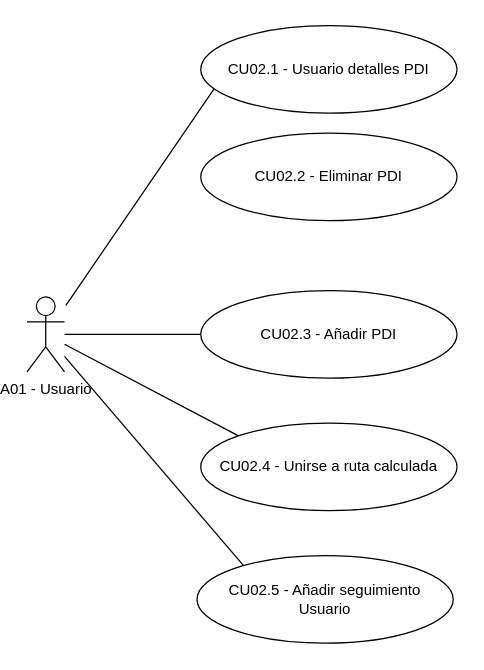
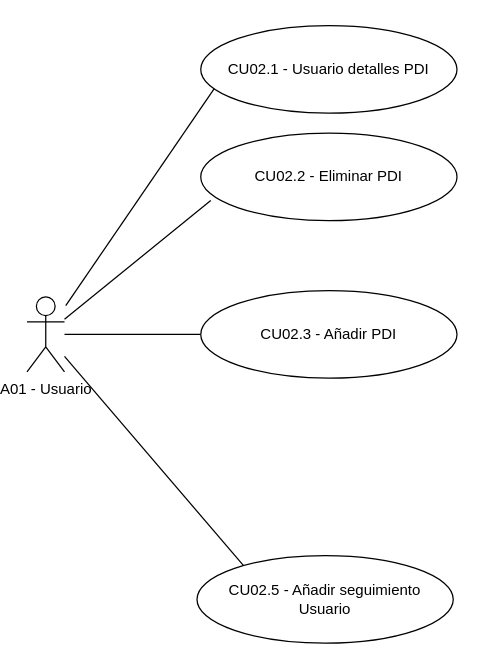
none -> (138, 260)
(151, 390) -> none
(329, 467) -> none
